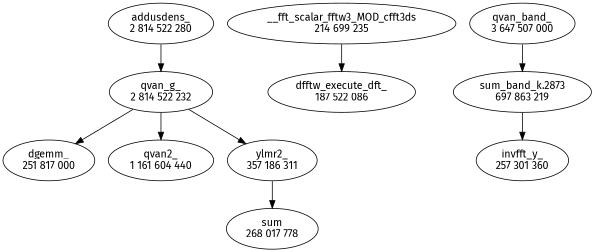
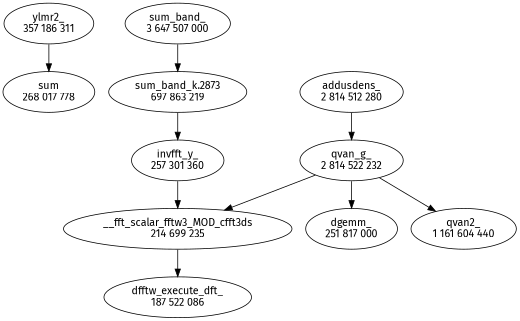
(161, 24) -> (352, 92)
(522, 24) -> (178, 24)
(214, 125) -> (274, 191)
none -> (178, 191)
